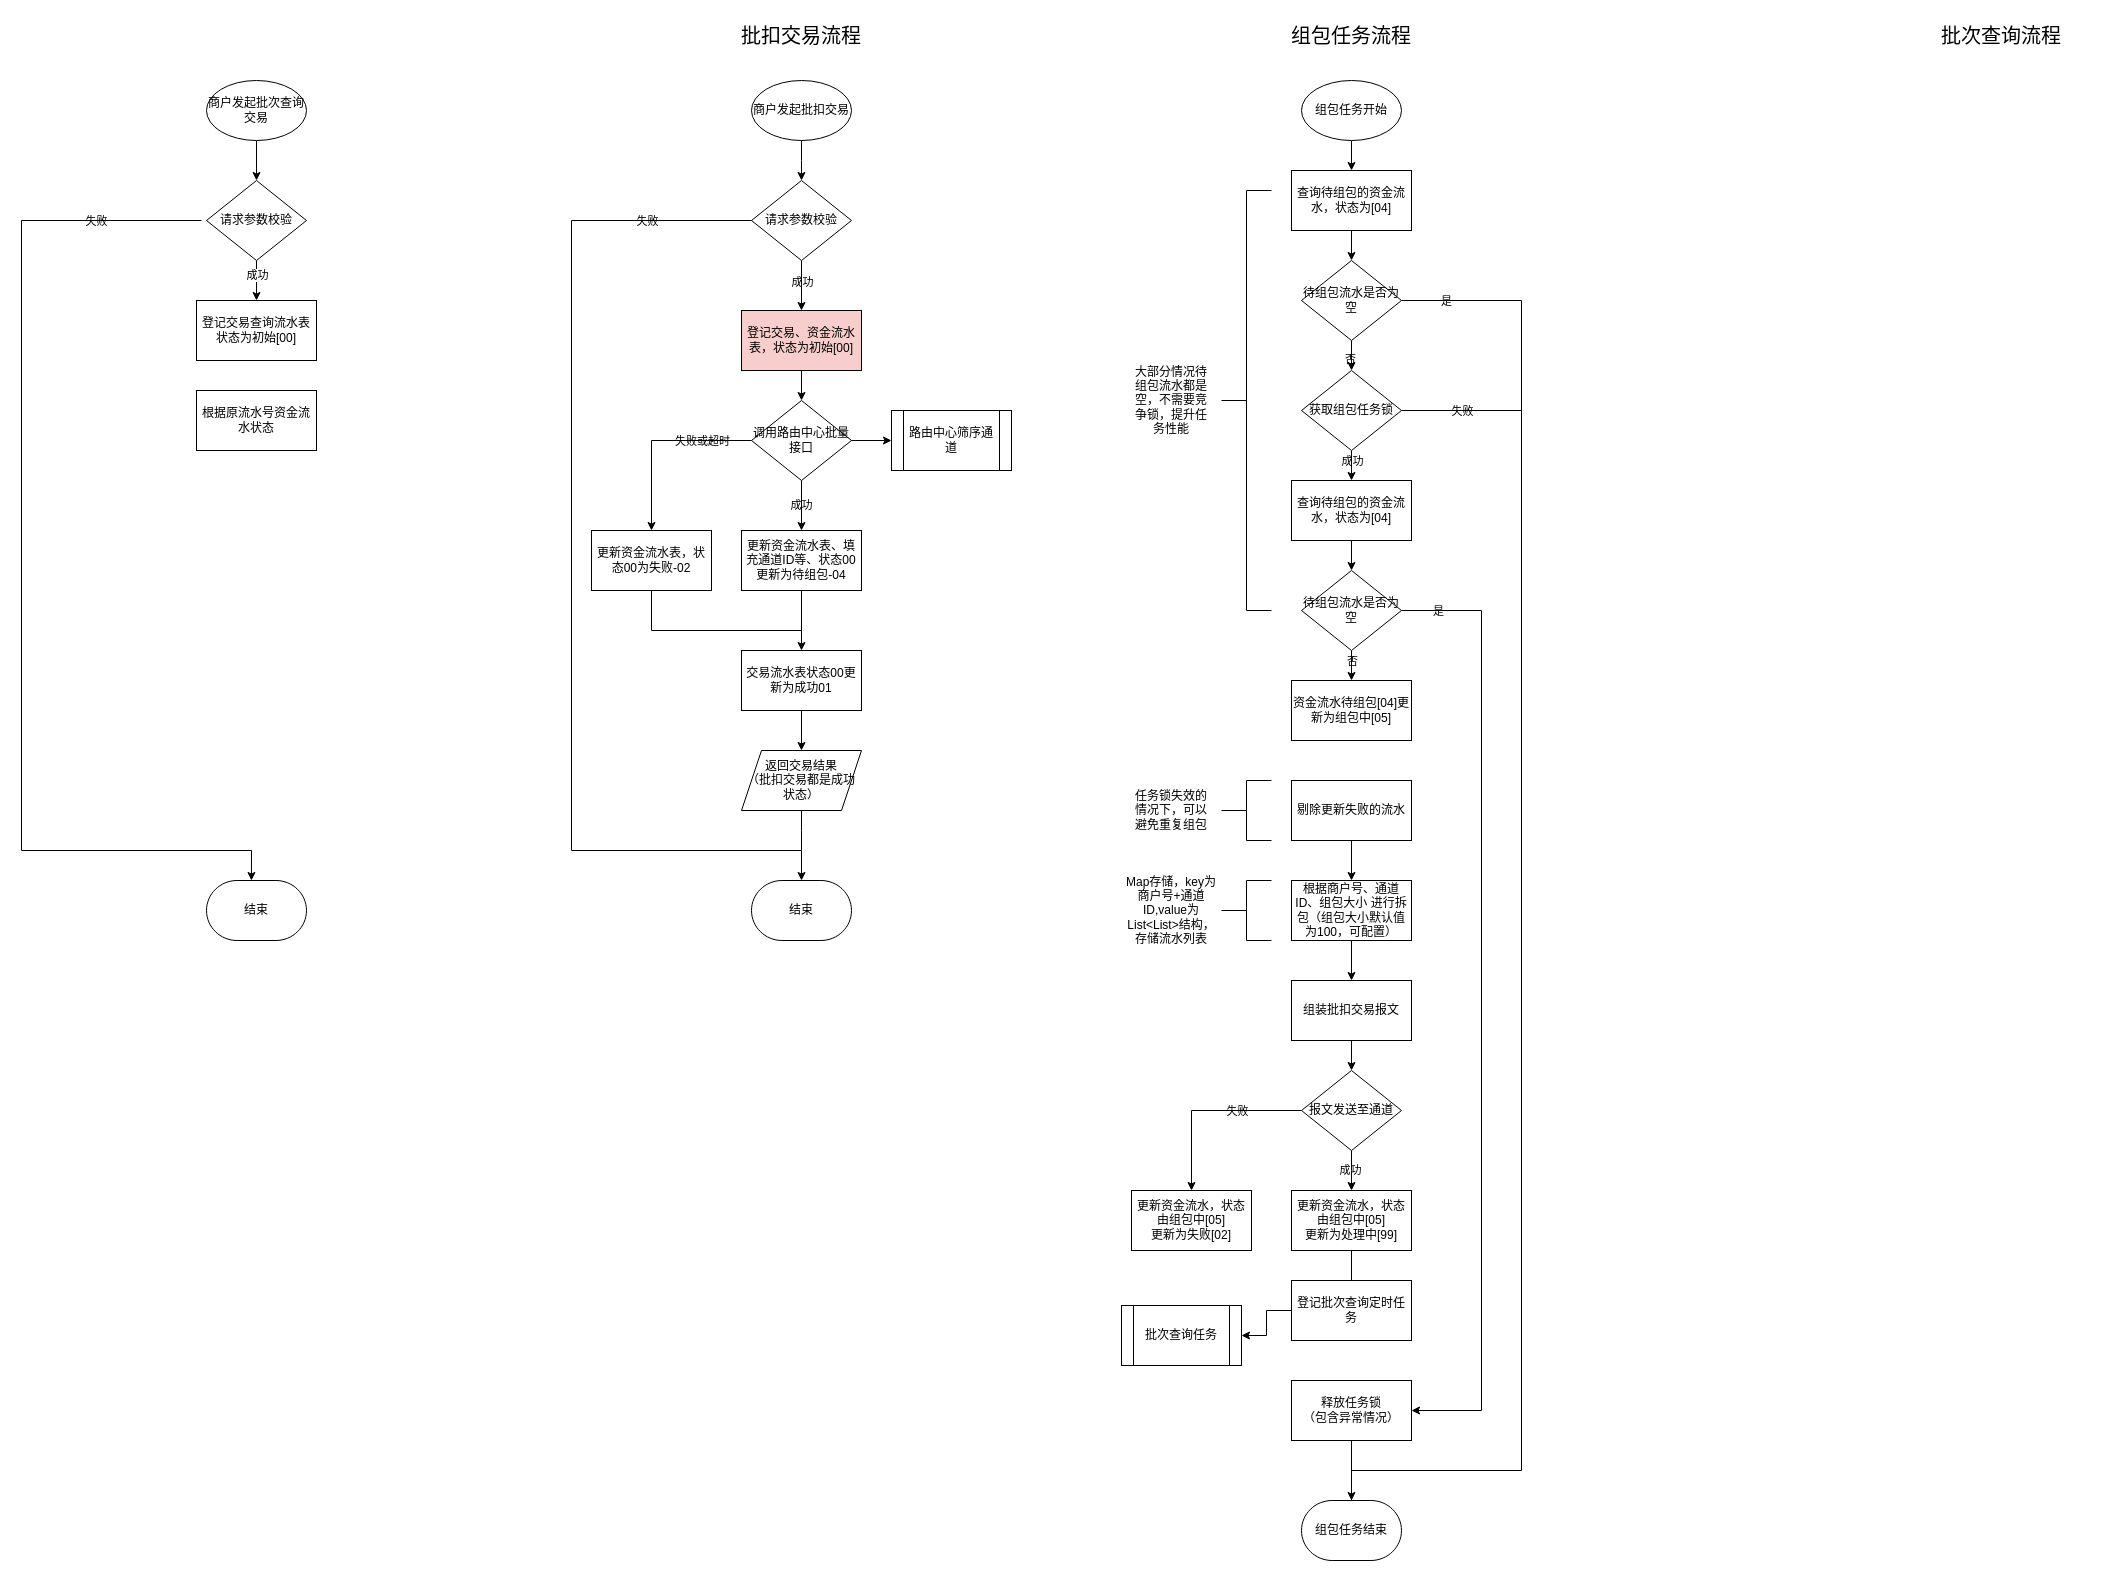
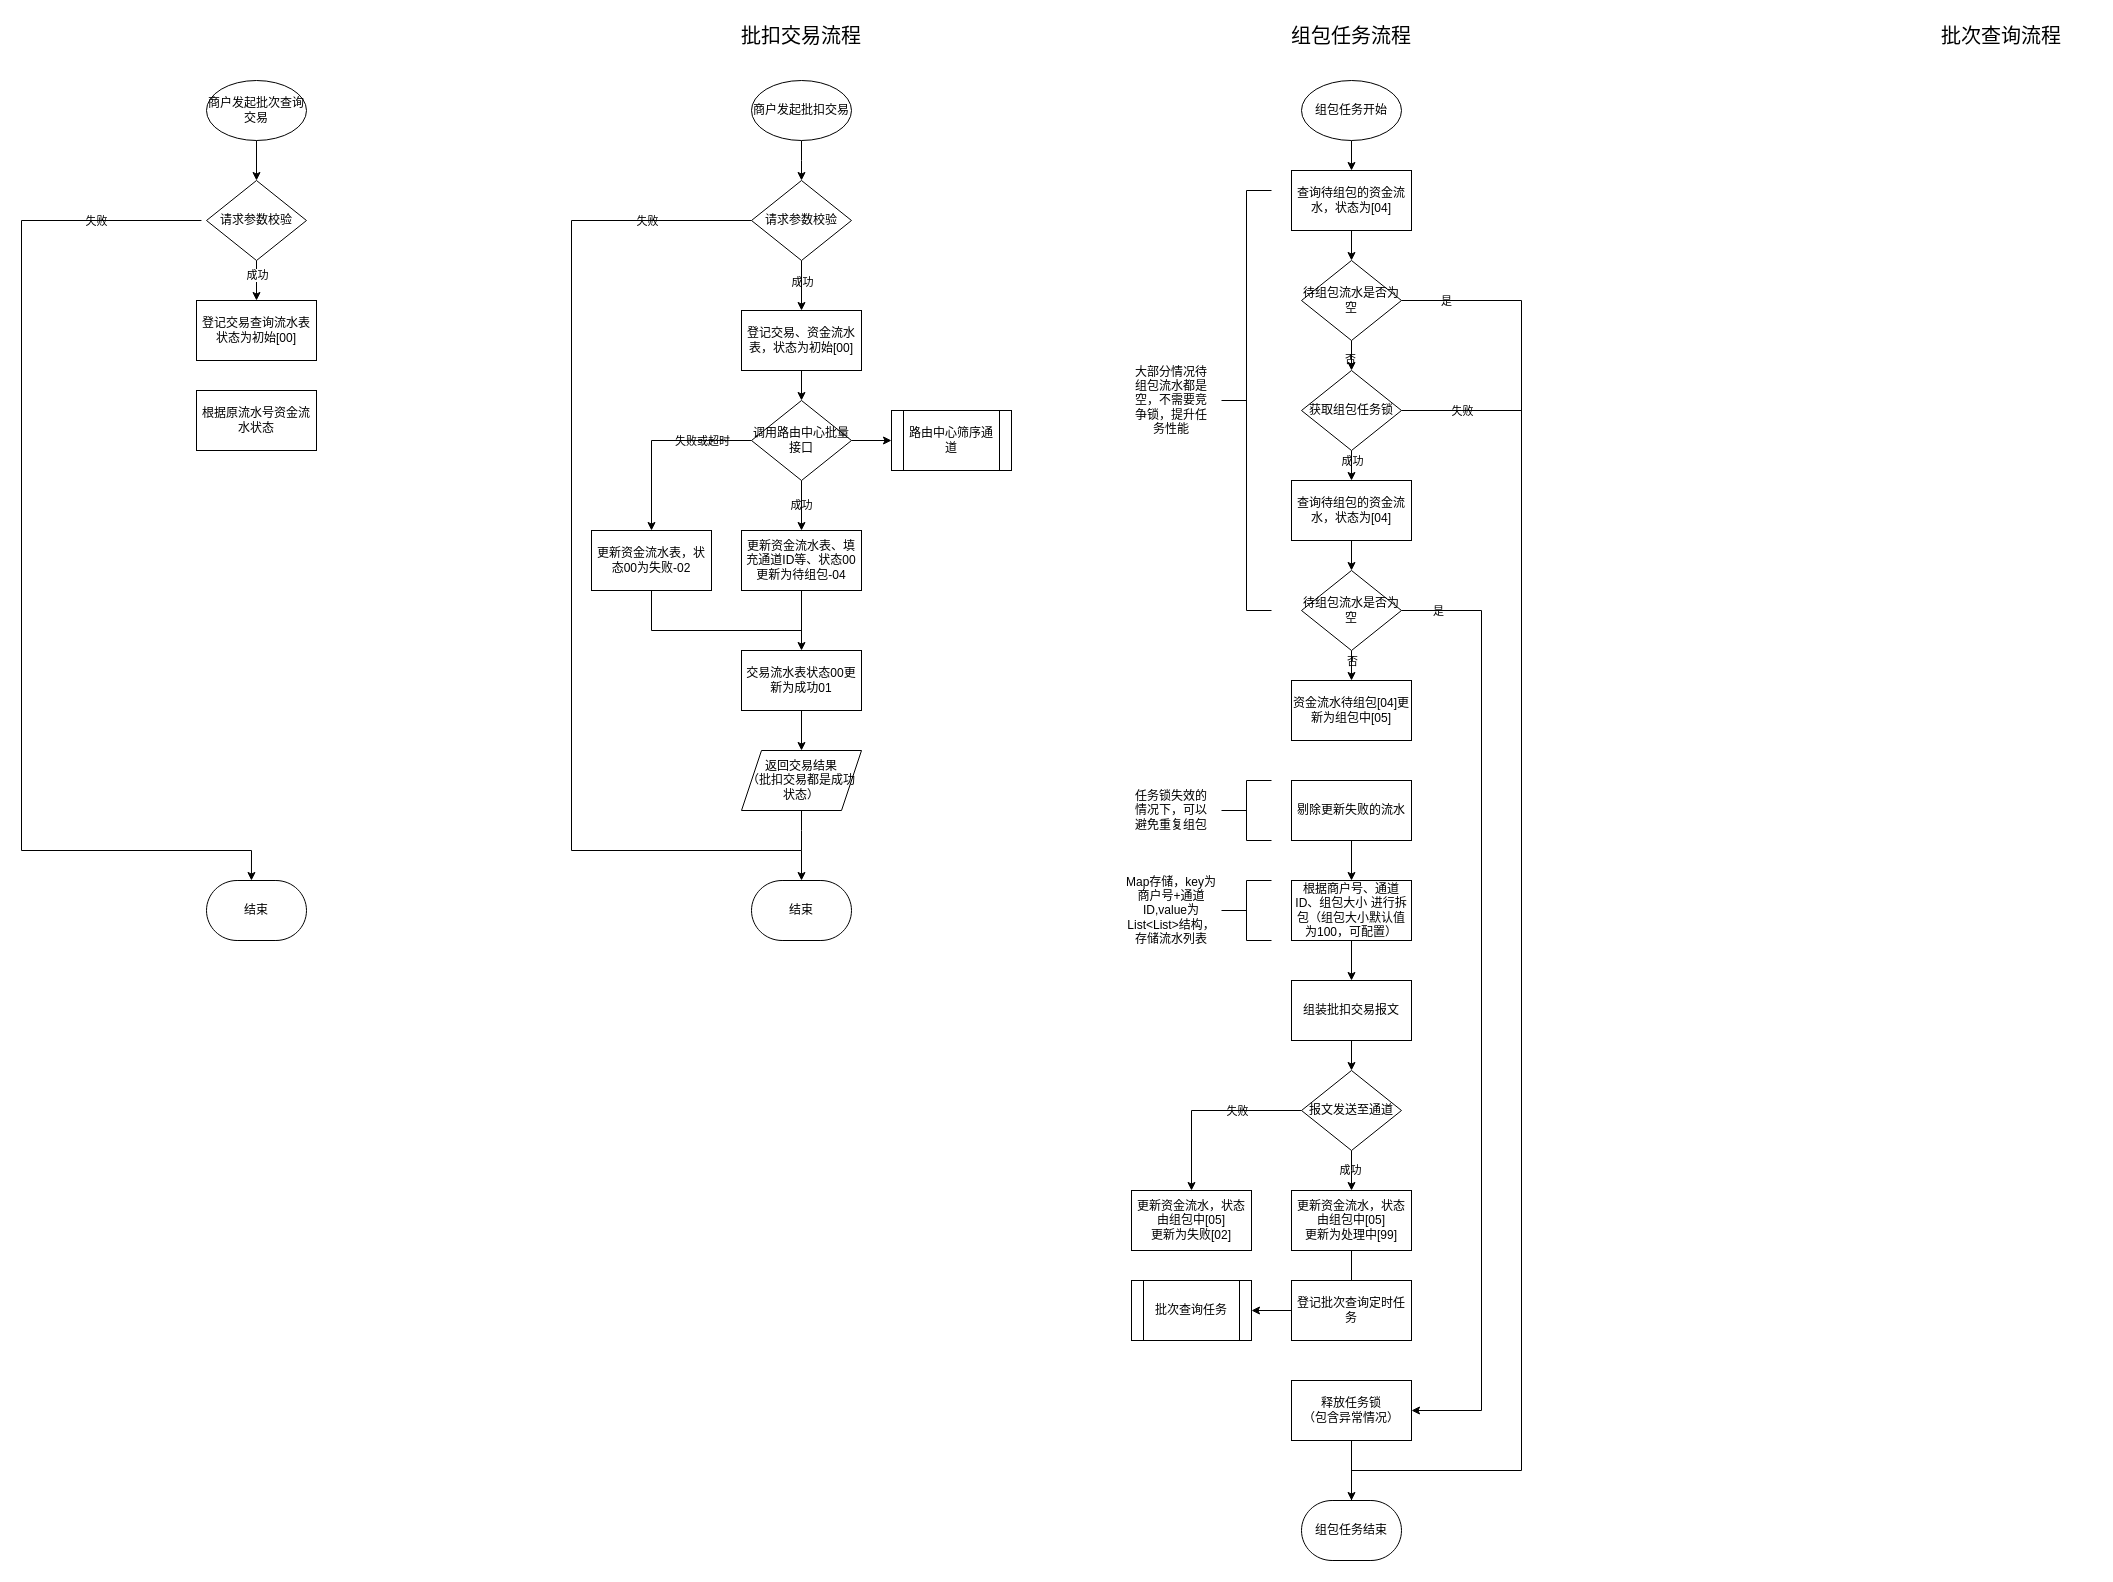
(802, 341) -> (802, 341)
(1182, 1336) -> (1192, 1311)
